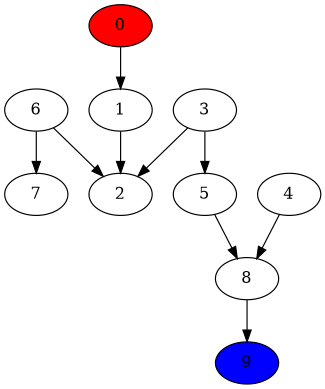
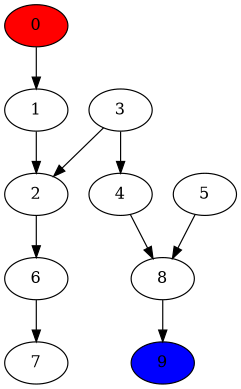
(205, 146) -> (121, 146)
(74, 148) -> (36, 231)
